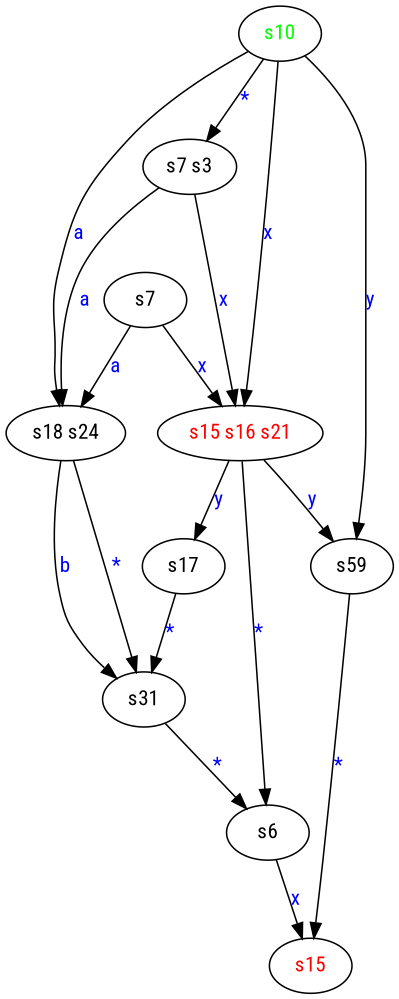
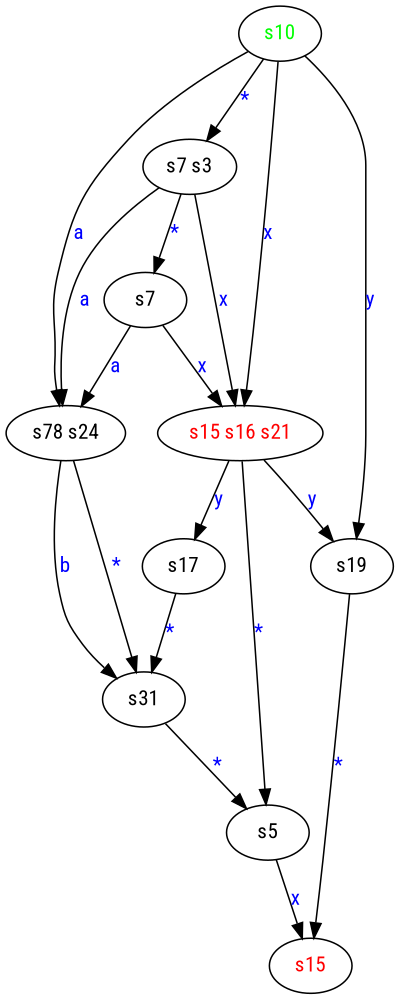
none -> (170, 226)
(66, 433) -> (66, 433)
(352, 566) -> (352, 566)
(268, 833) -> (268, 833)
